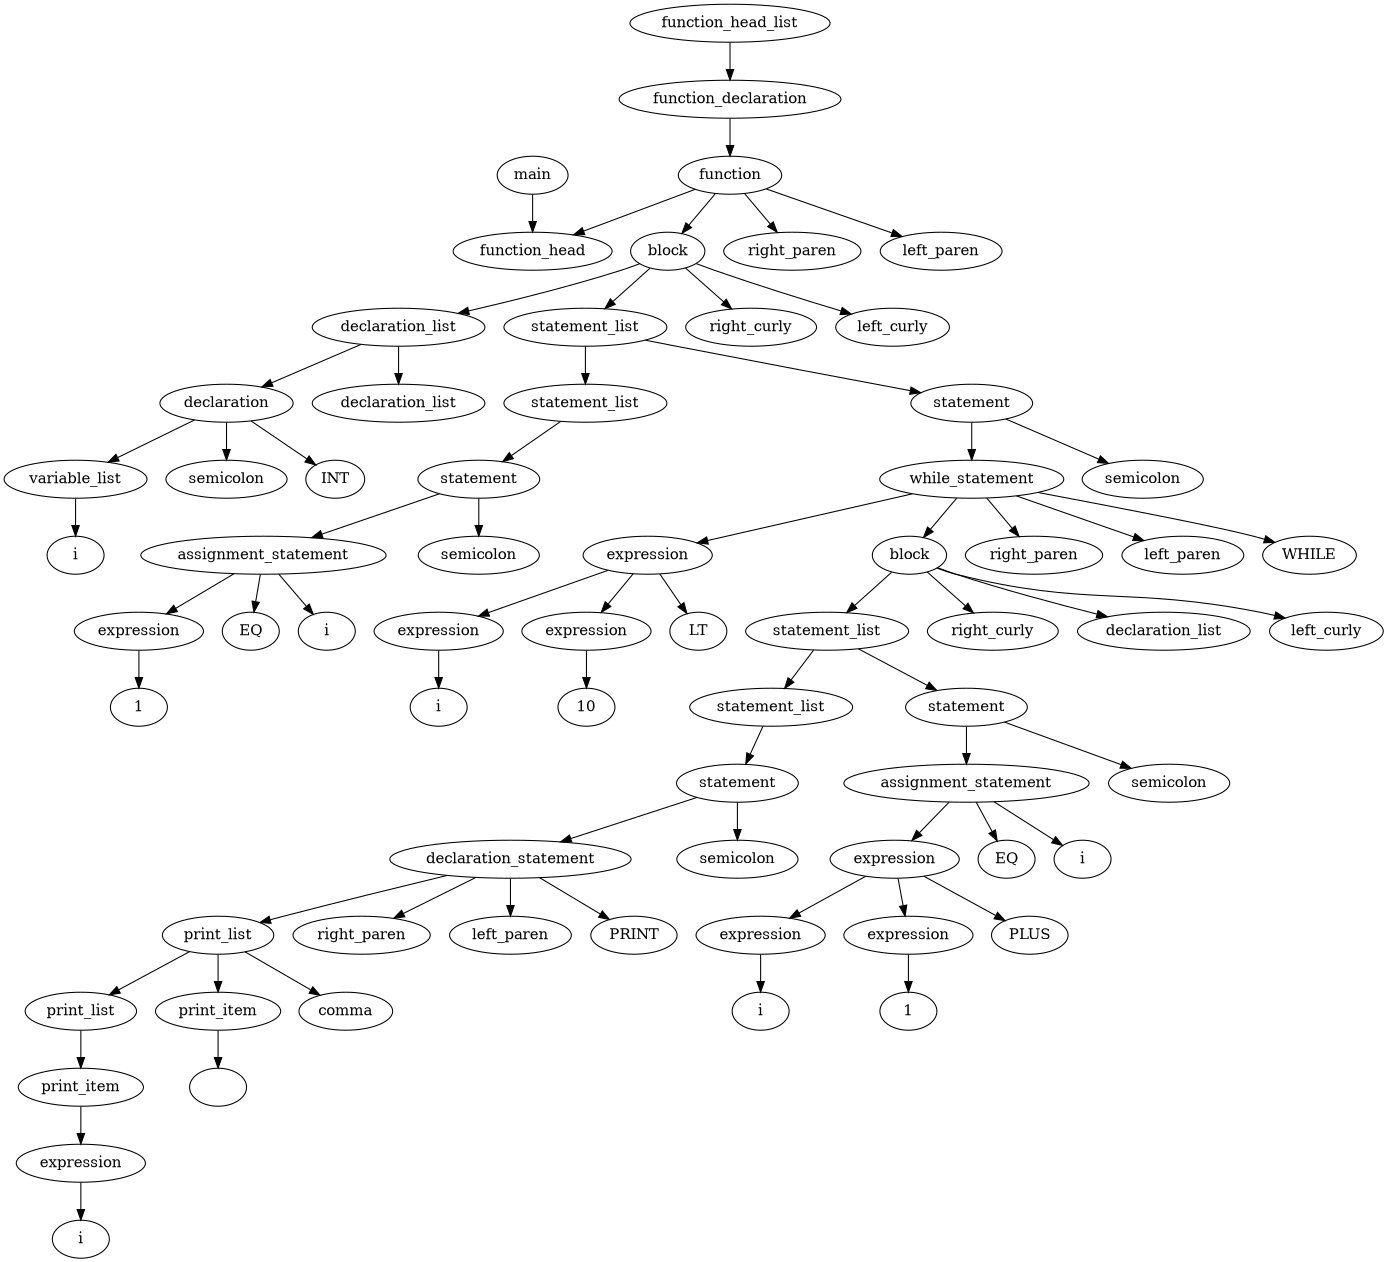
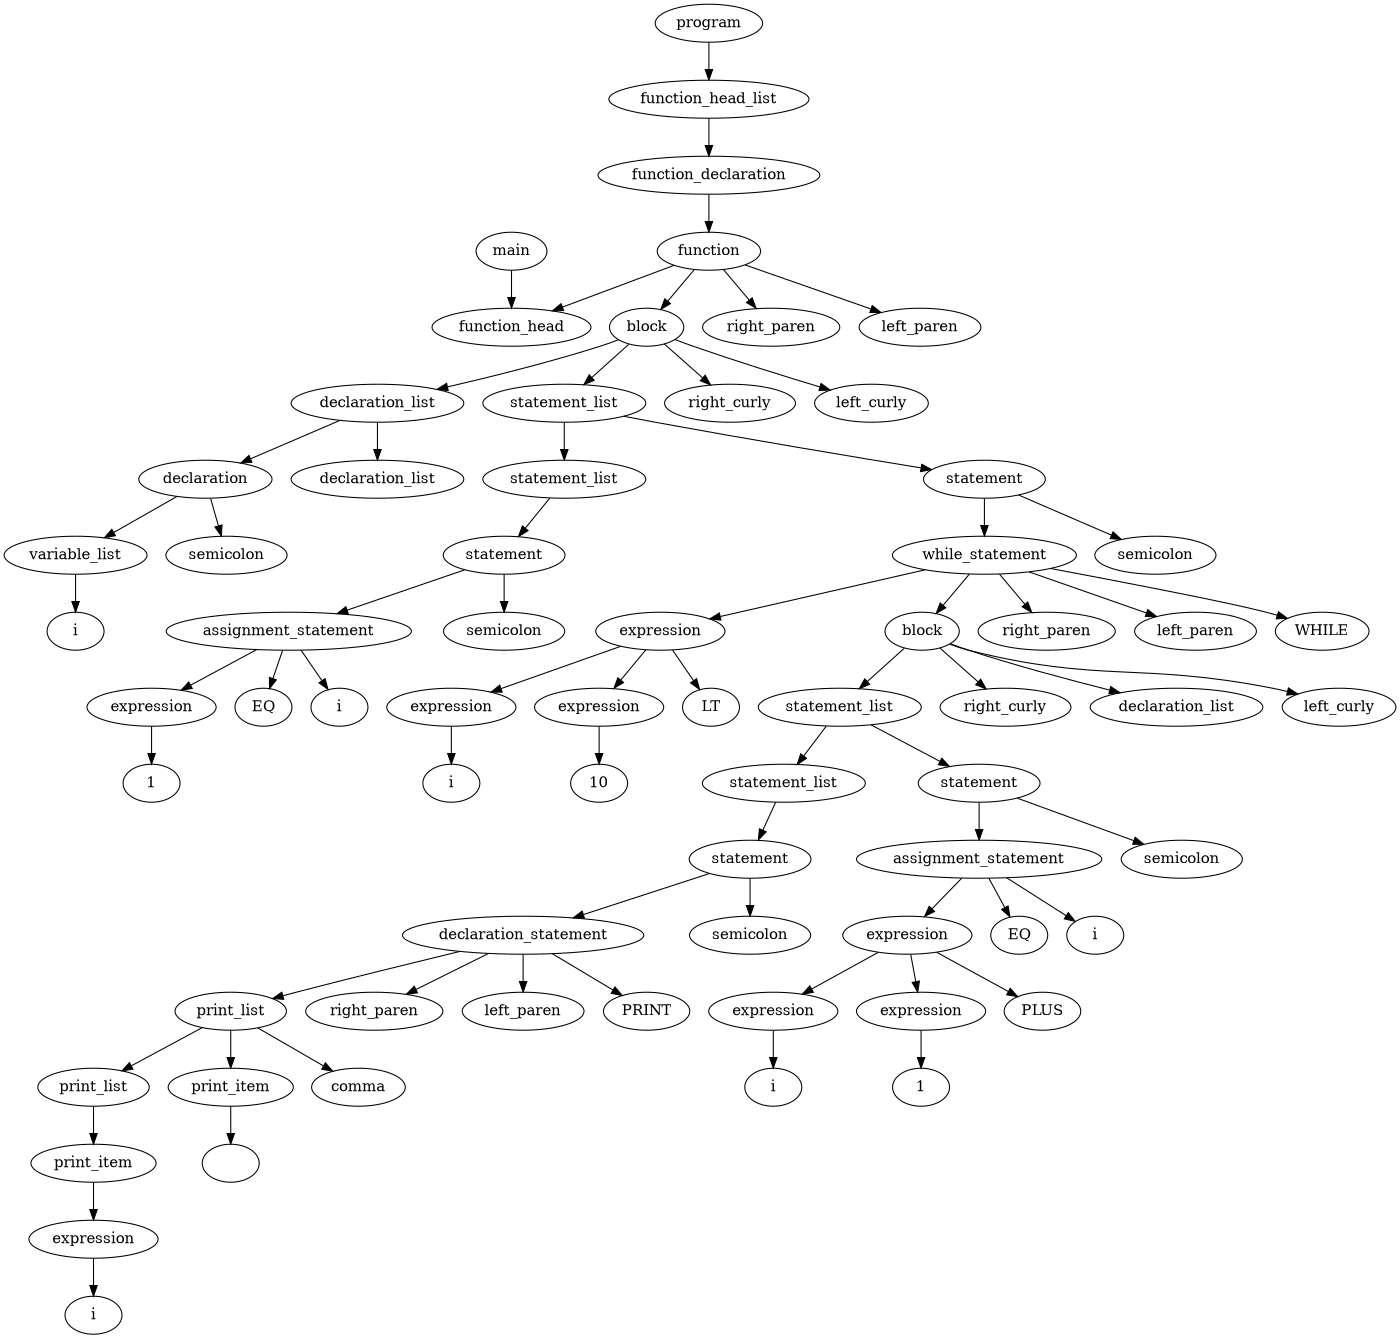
none -> (709, 23)
(335, 479) -> none
